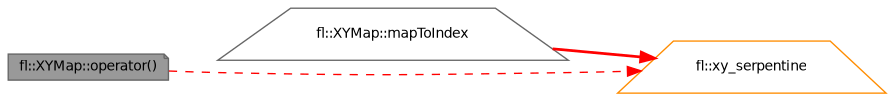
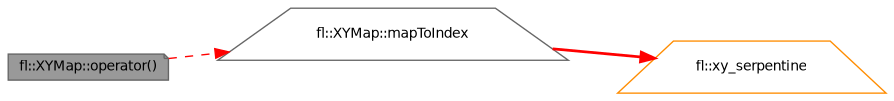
(398, 75) -> (192, 56)
